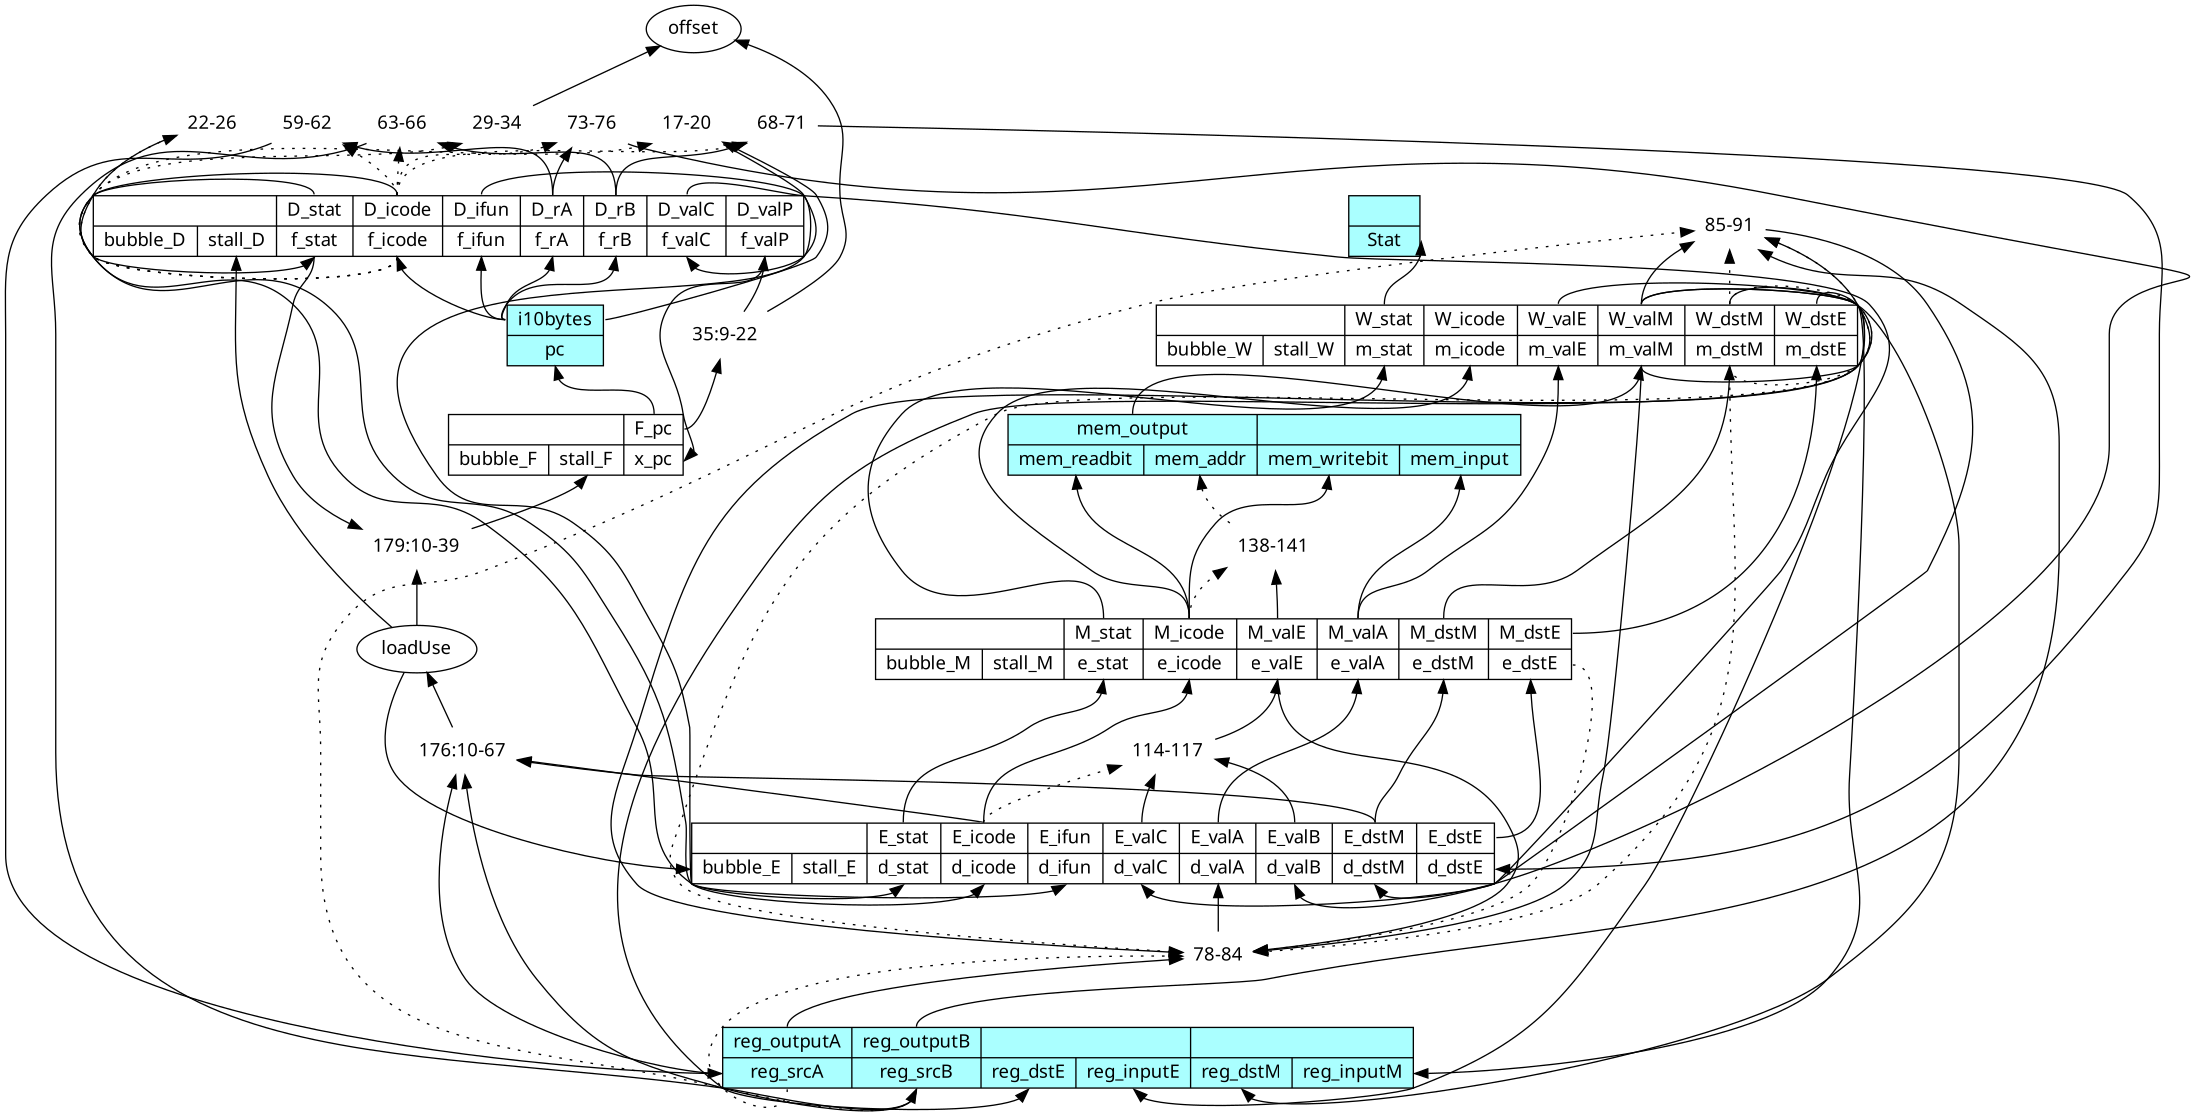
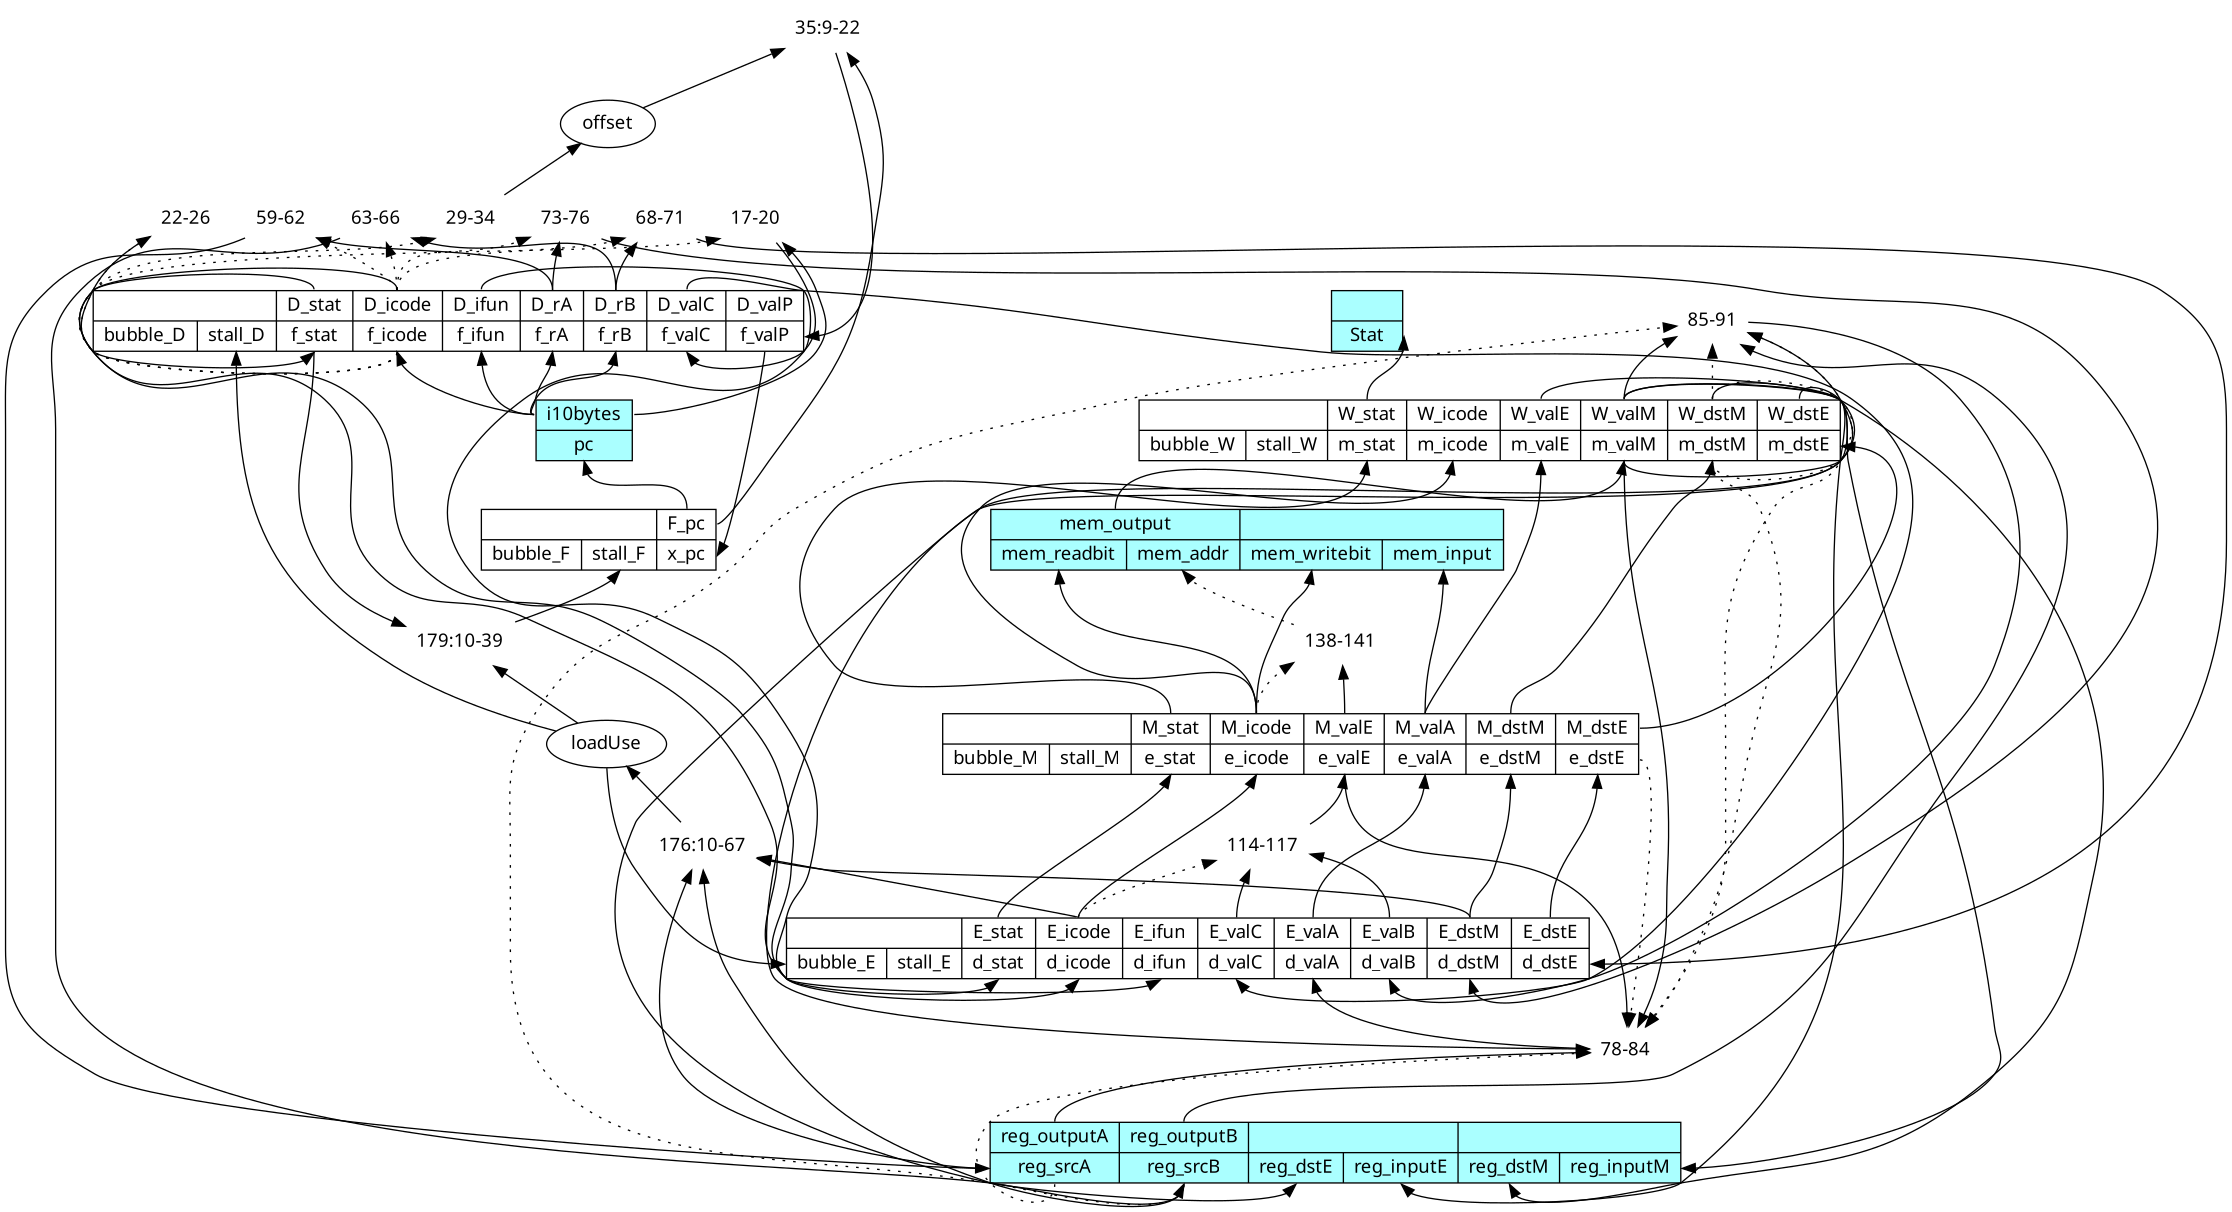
(840, 173) -> (708, 81)
